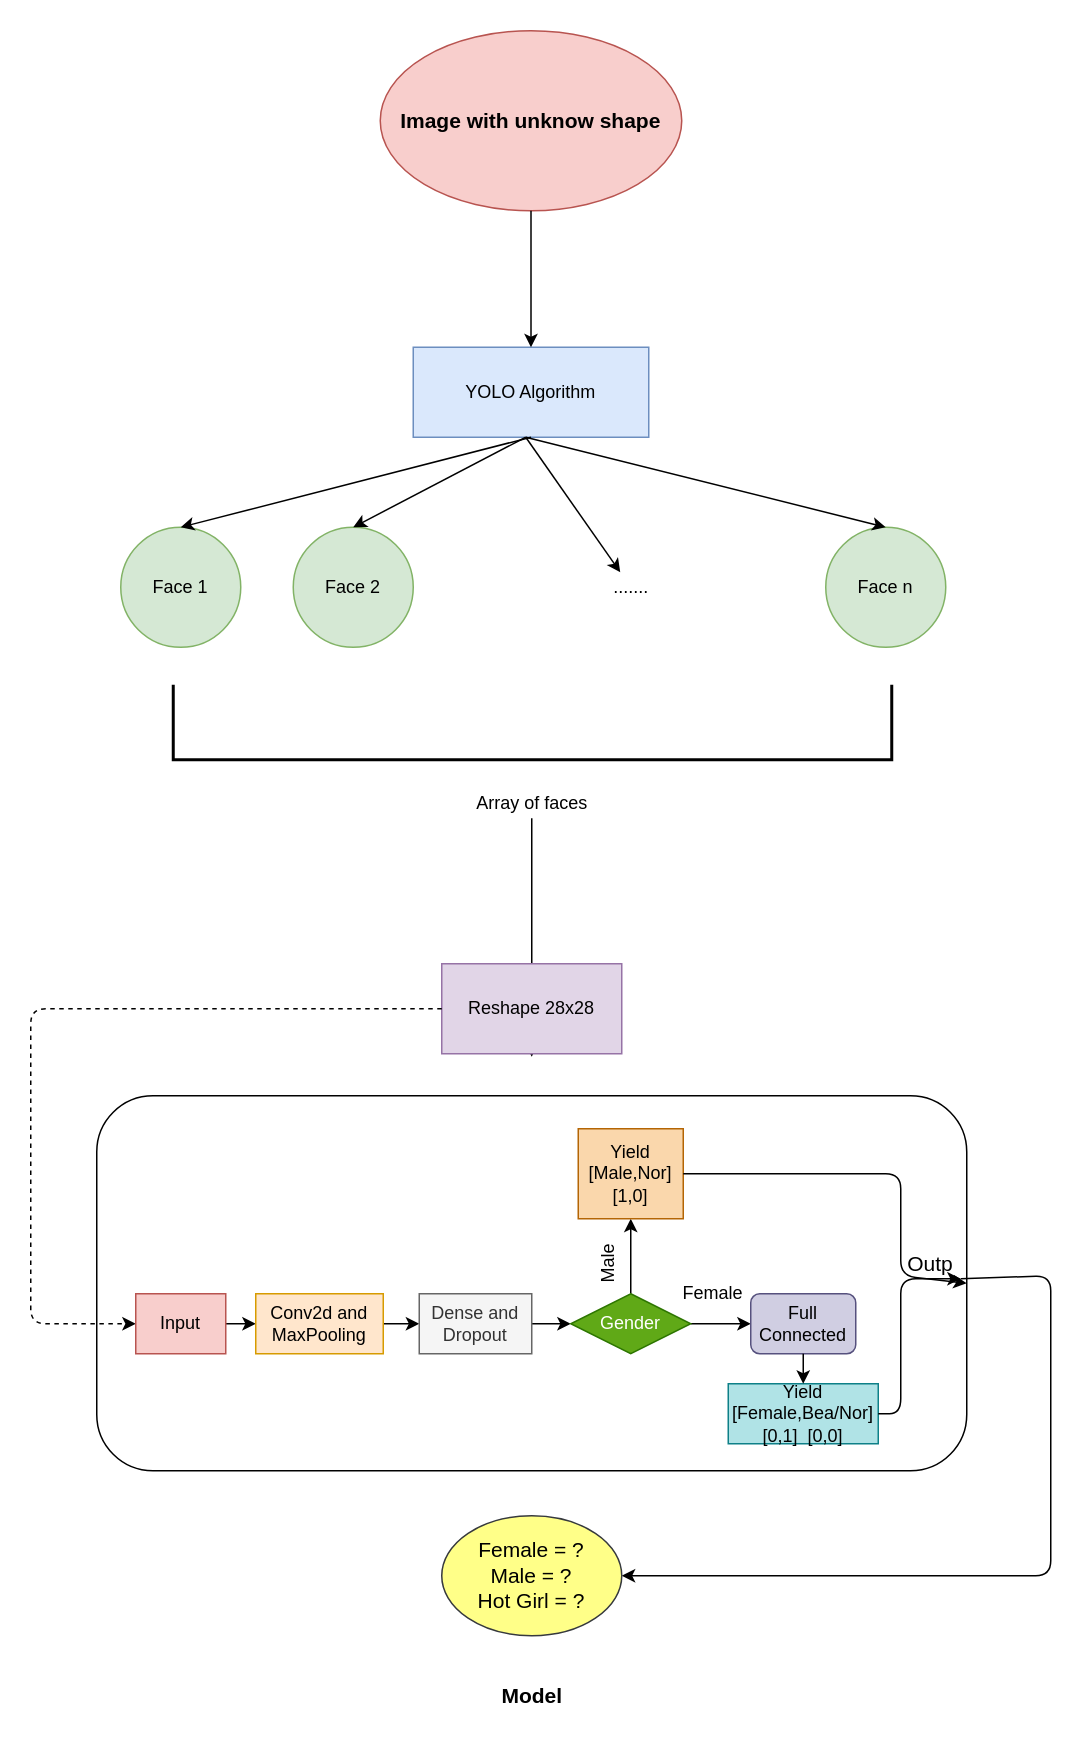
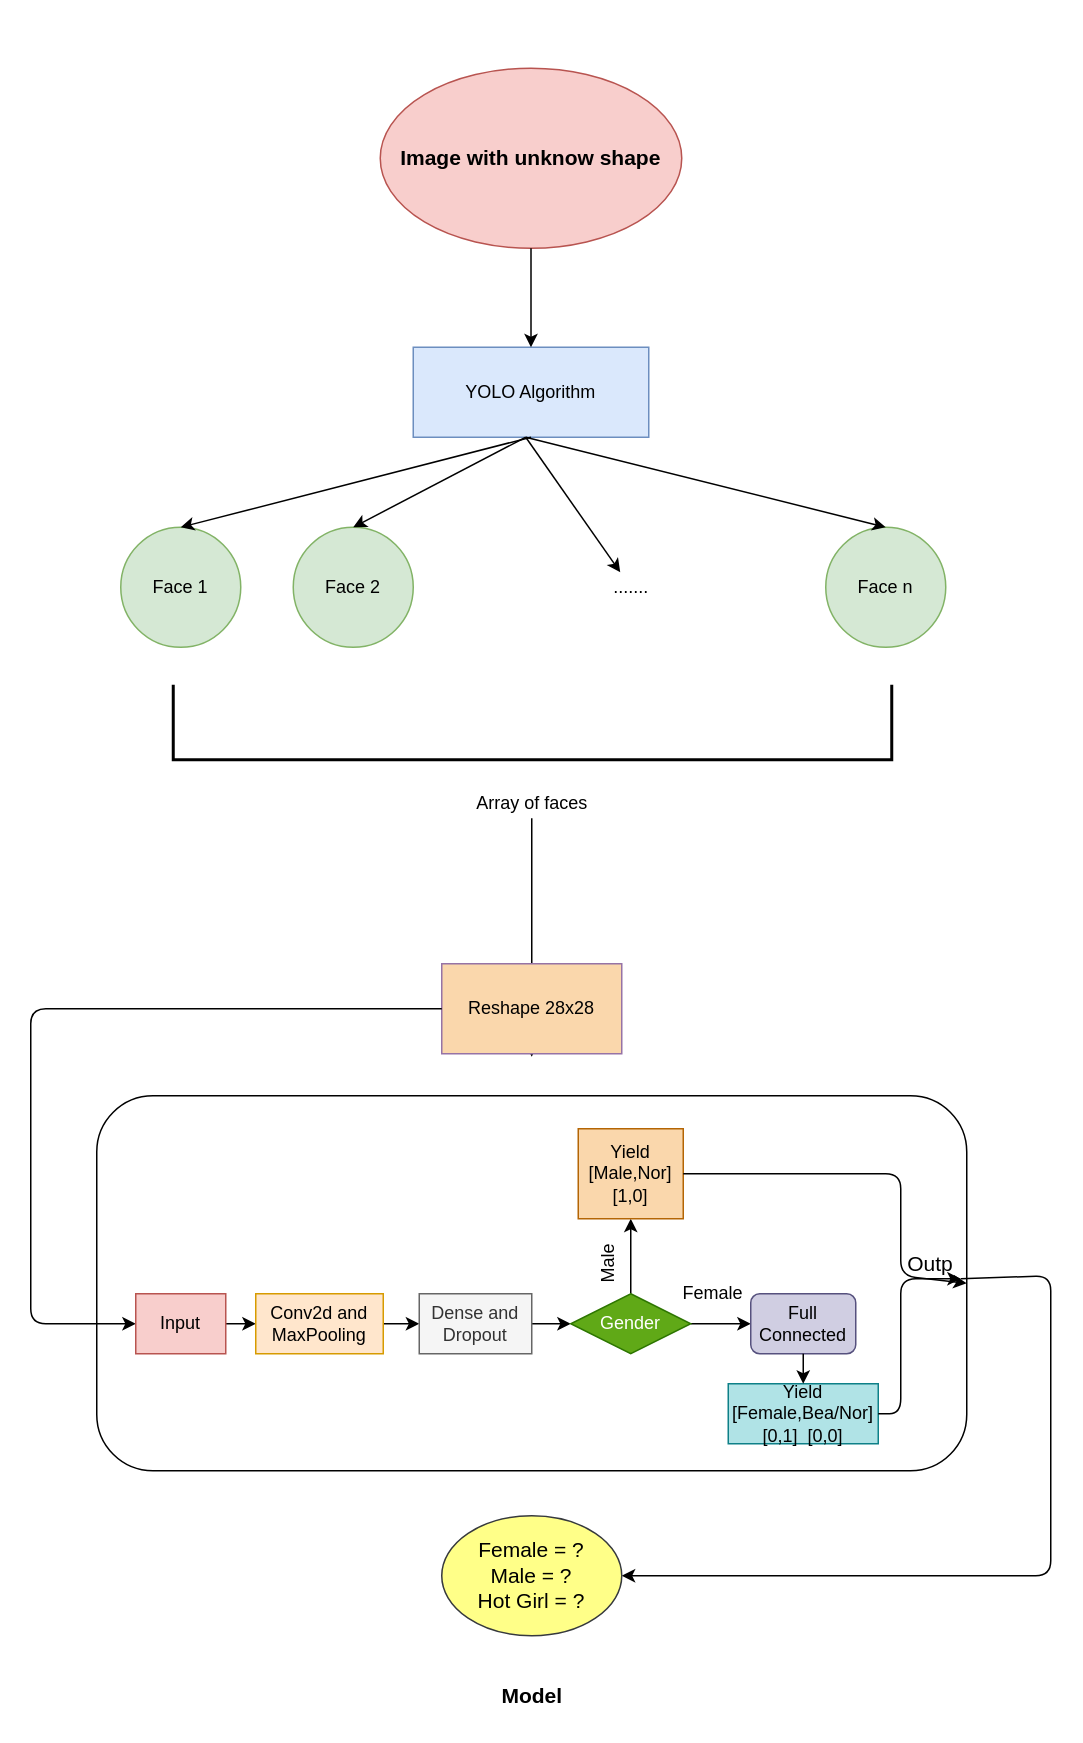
(531, 121) -> (531, 158)
(532, 1009) -> (532, 1009)
(38, 1010) -> (38, 1010)
